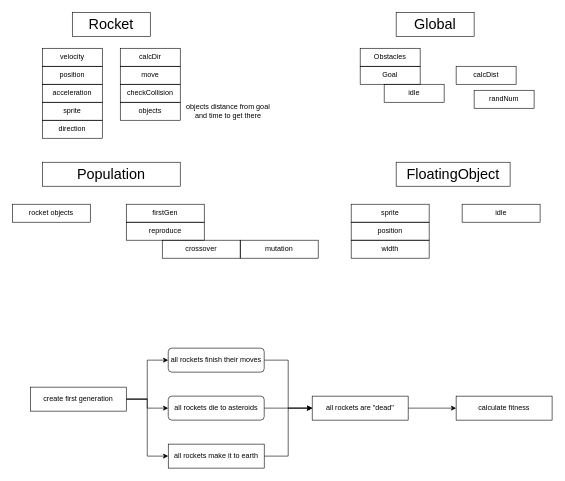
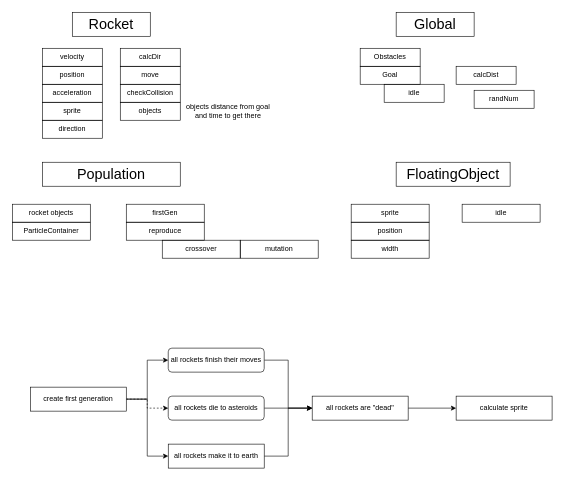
none -> (51, 231)
(156, 408) -> (156, 408)
(504, 408) -> (504, 408)
